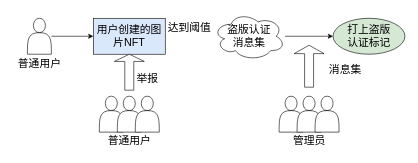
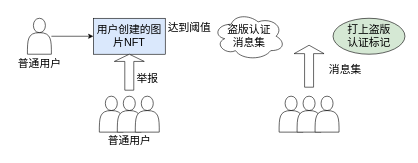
(327, 36) -> none
(309, 141) -> none
